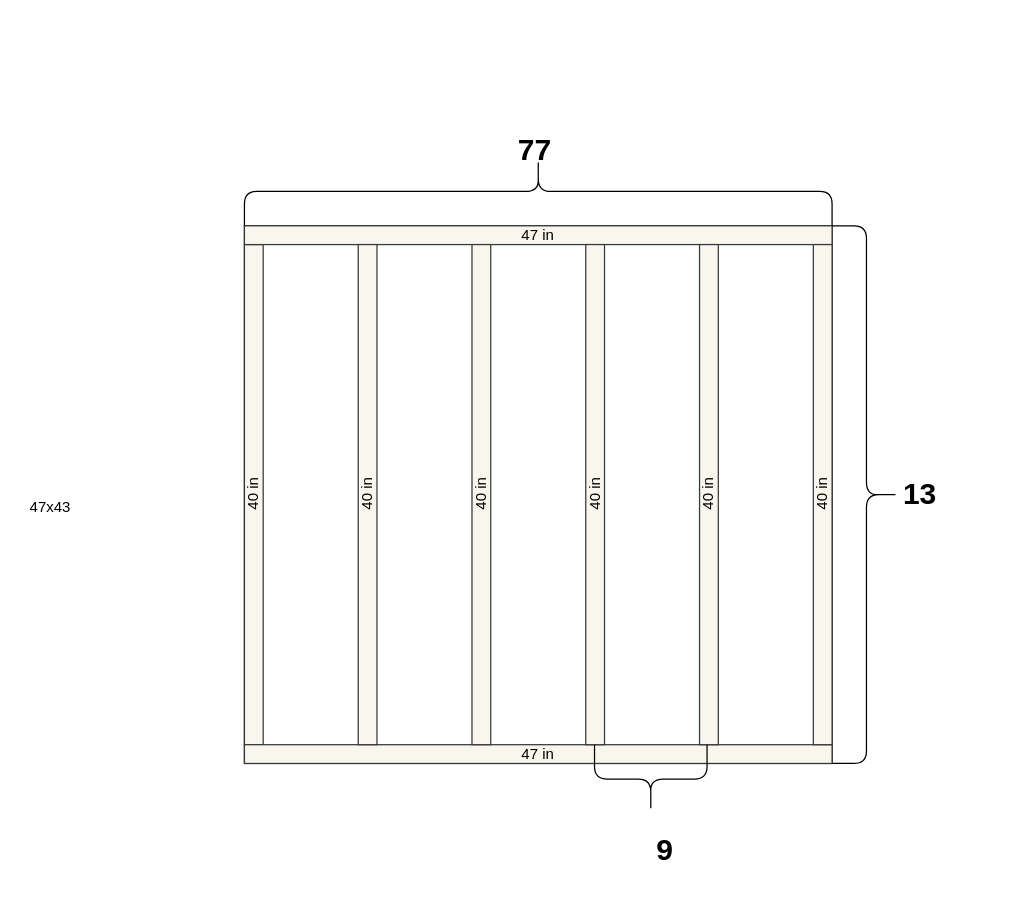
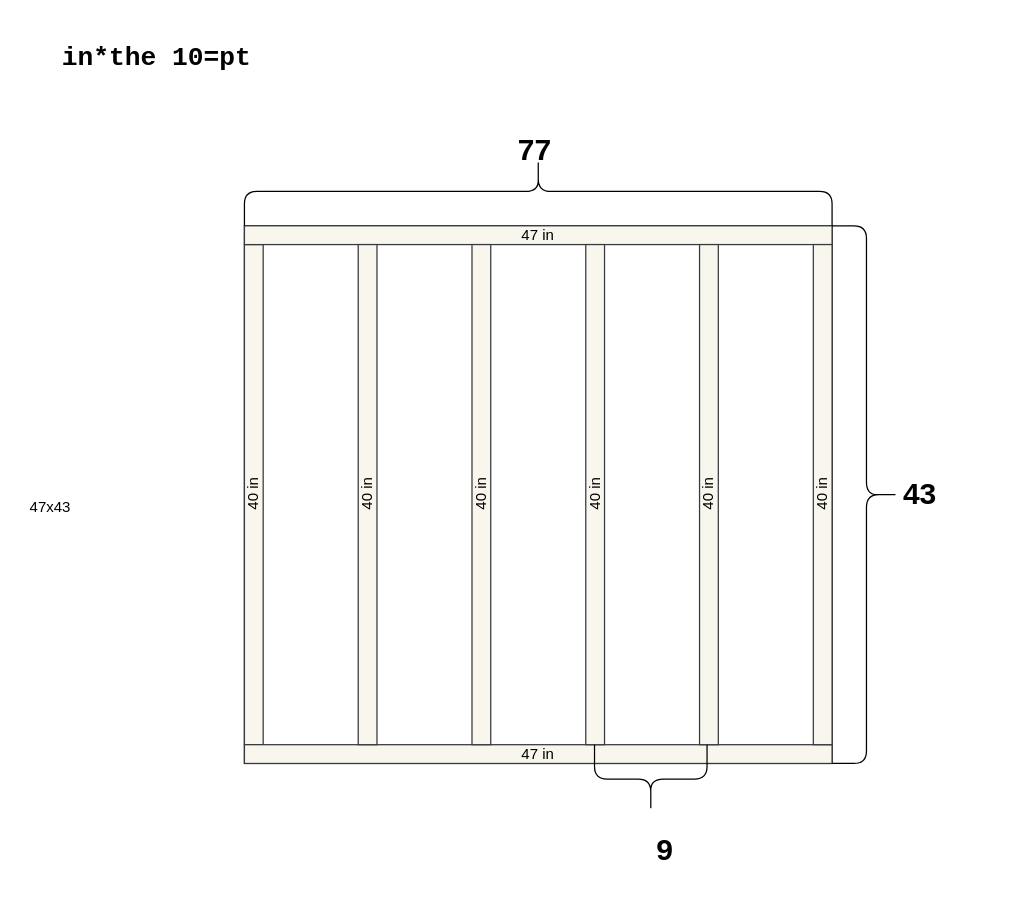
none -> (157, 57)
(920, 494) -> (920, 494)
